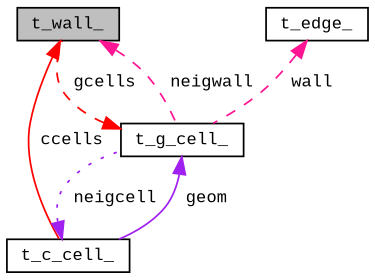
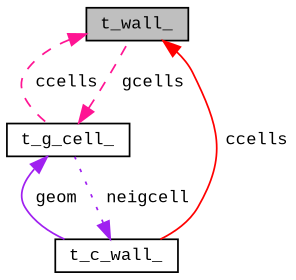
(317, 24) -> none
(207, 82) -> (62, 82)
(63, 92) -> (109, 75)
(68, 256) -> (117, 256)
